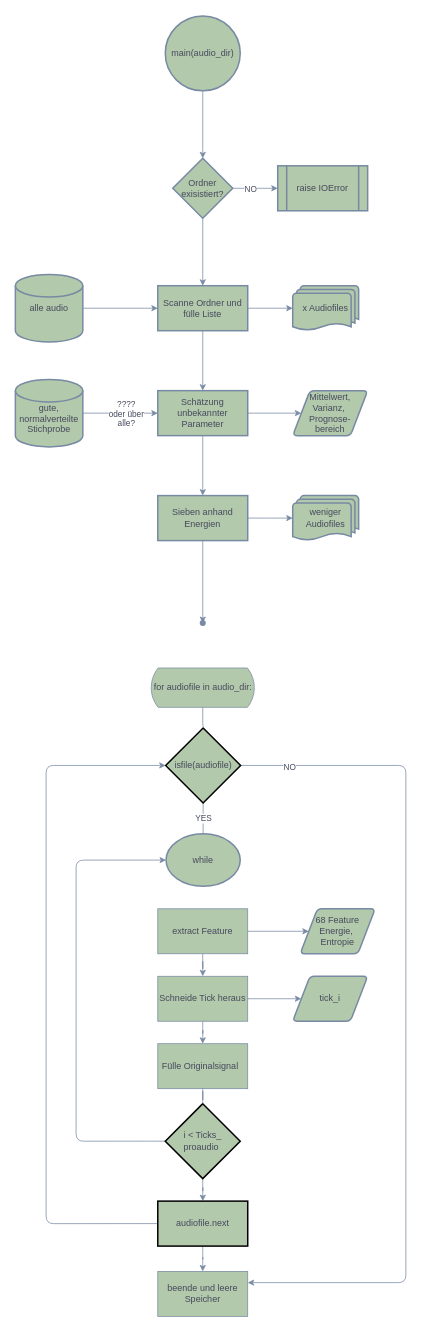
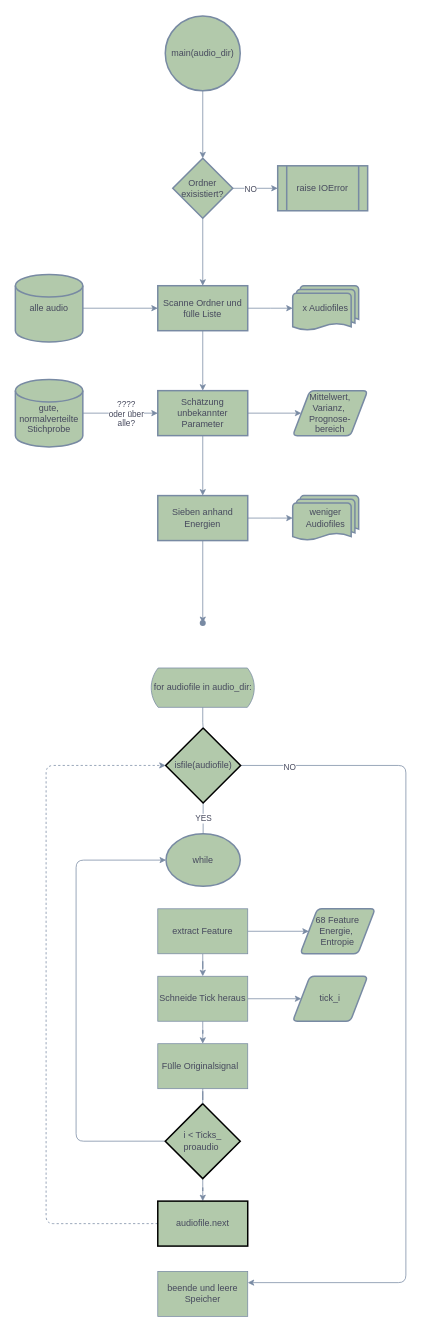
(46, 993) -> (46, 993)
(203, 1259) -> none
